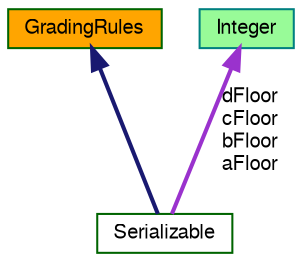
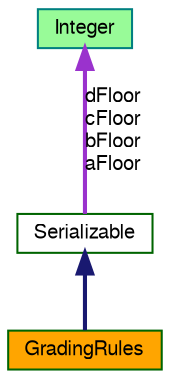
(129, 141) -> (85, 302)
